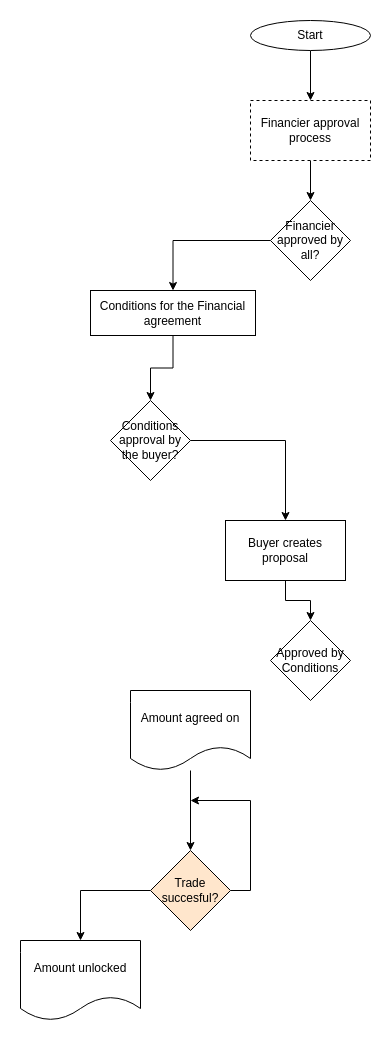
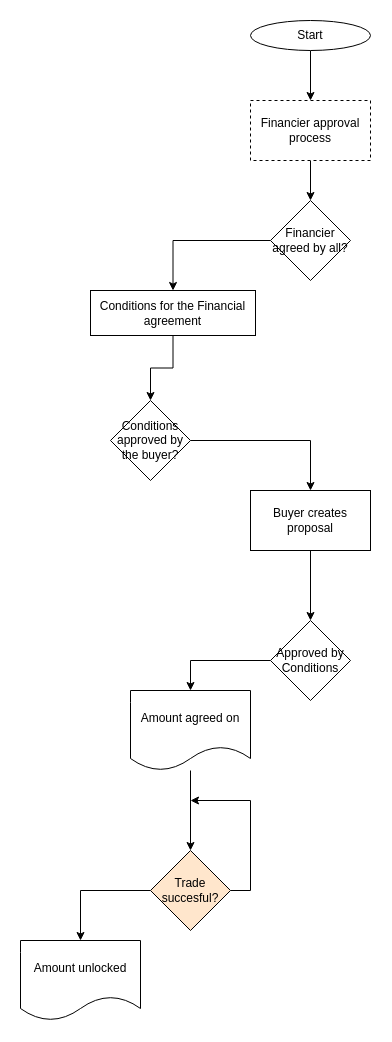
(311, 241) -> (311, 241)
(151, 441) -> (151, 441)
(286, 551) -> (311, 521)
none -> (220, 661)
